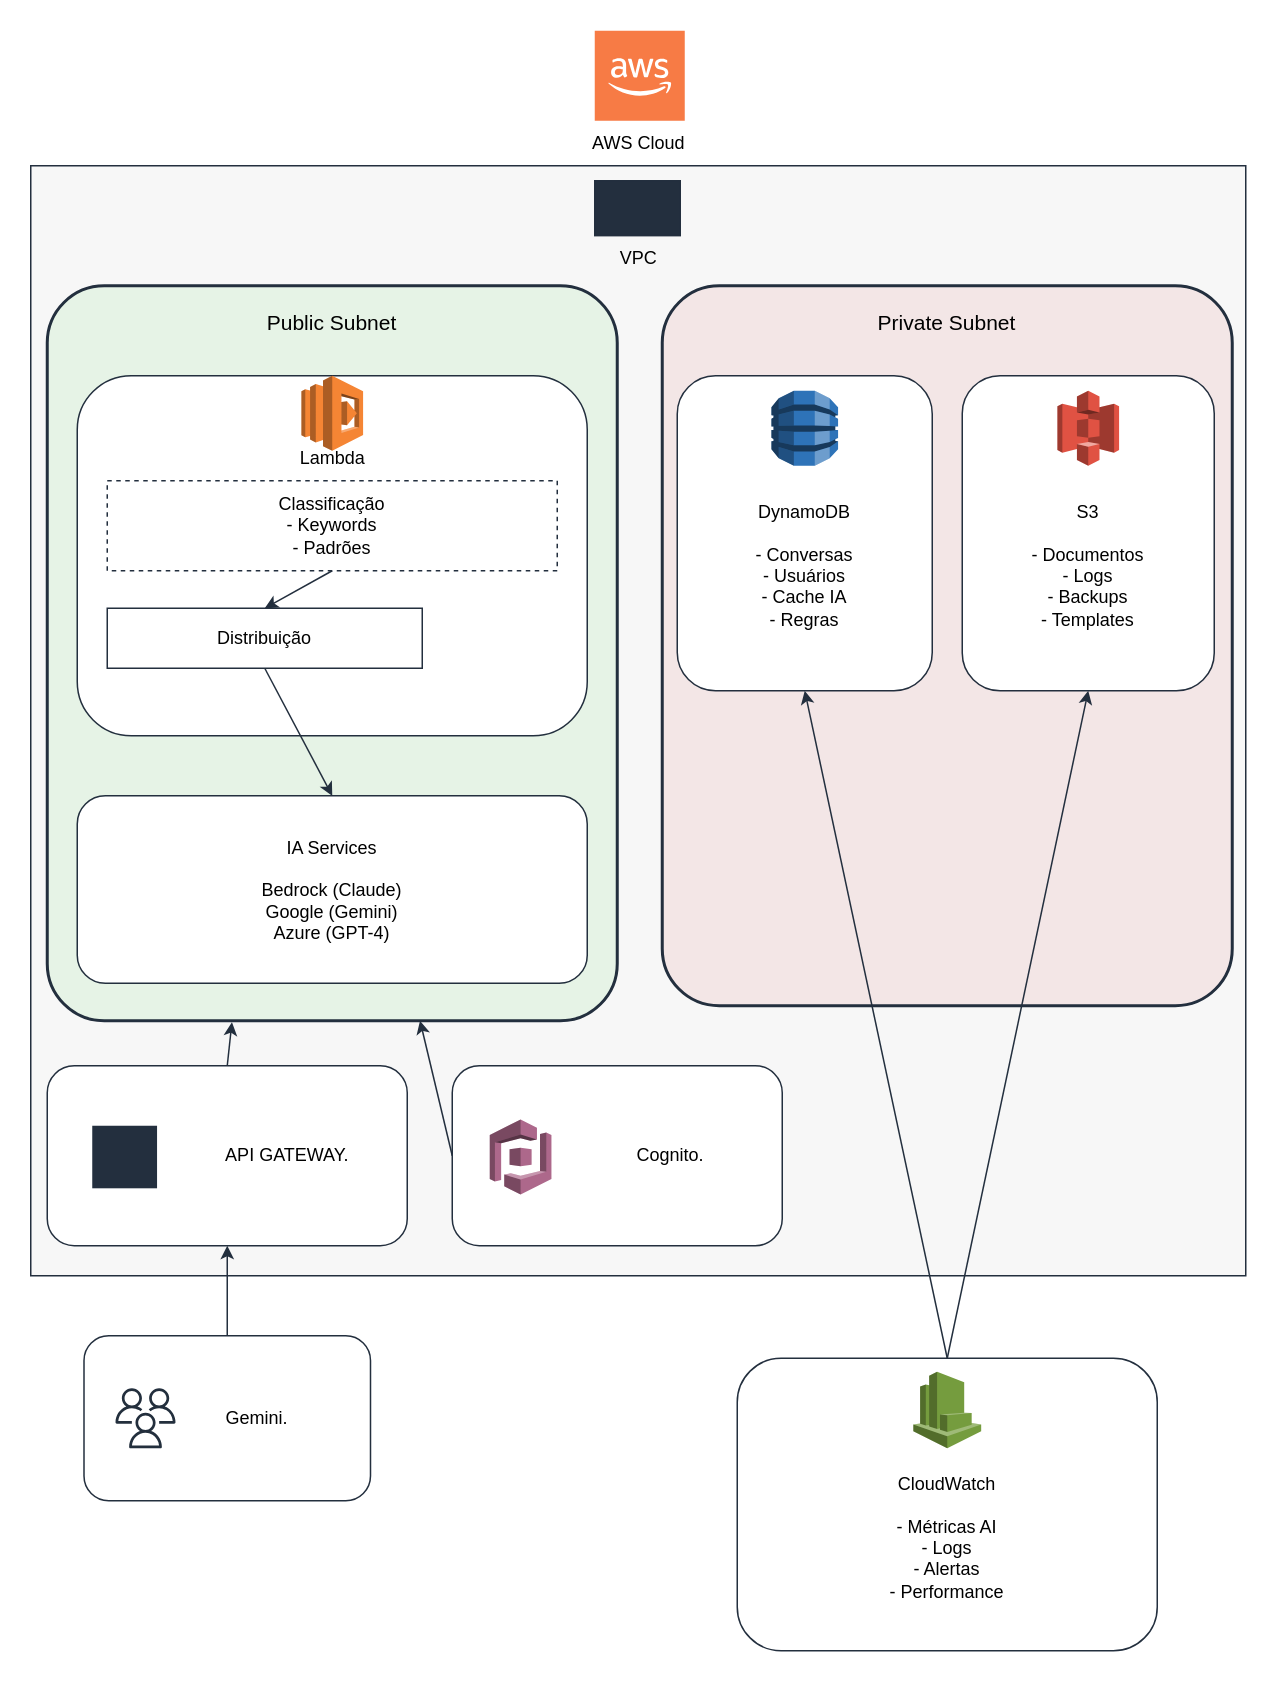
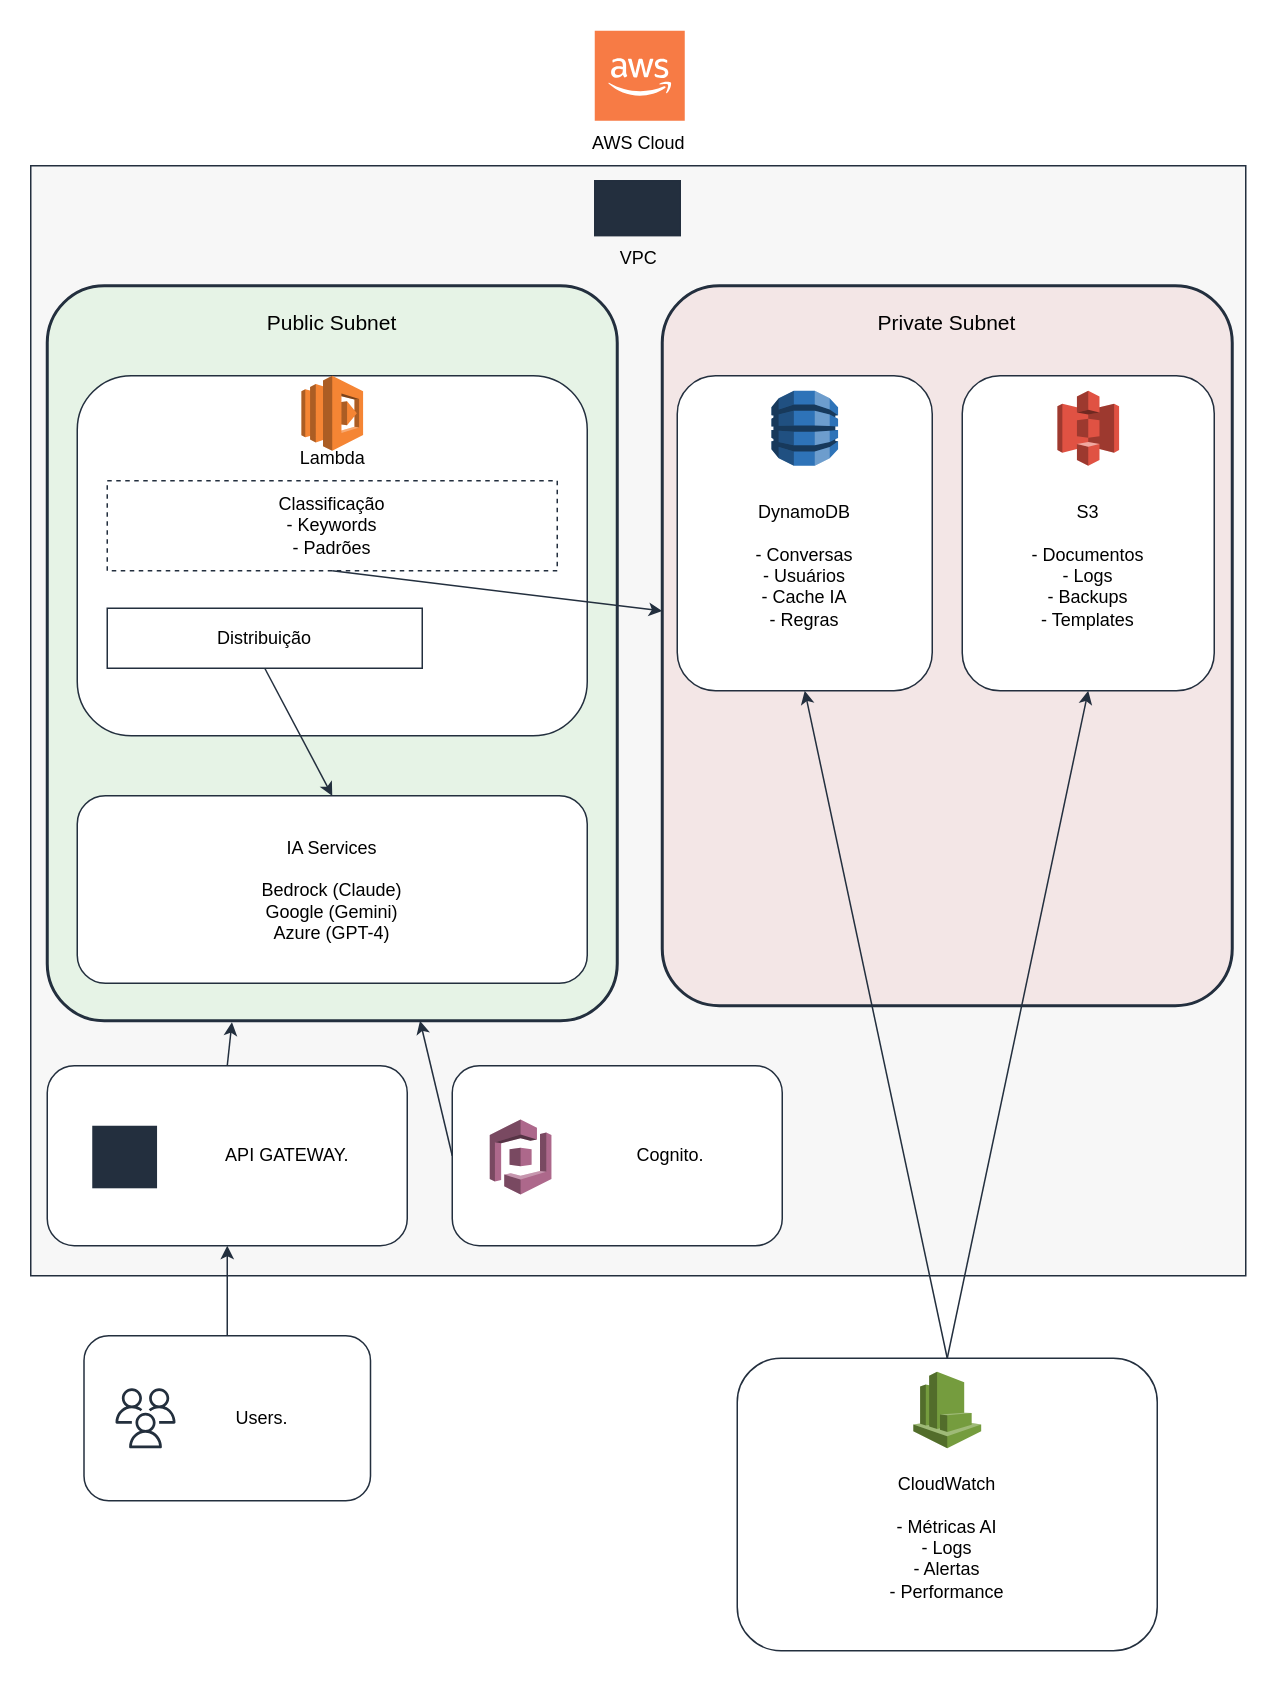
(303, 587) -> (493, 590)
(340, 1418) -> (340, 1418)
